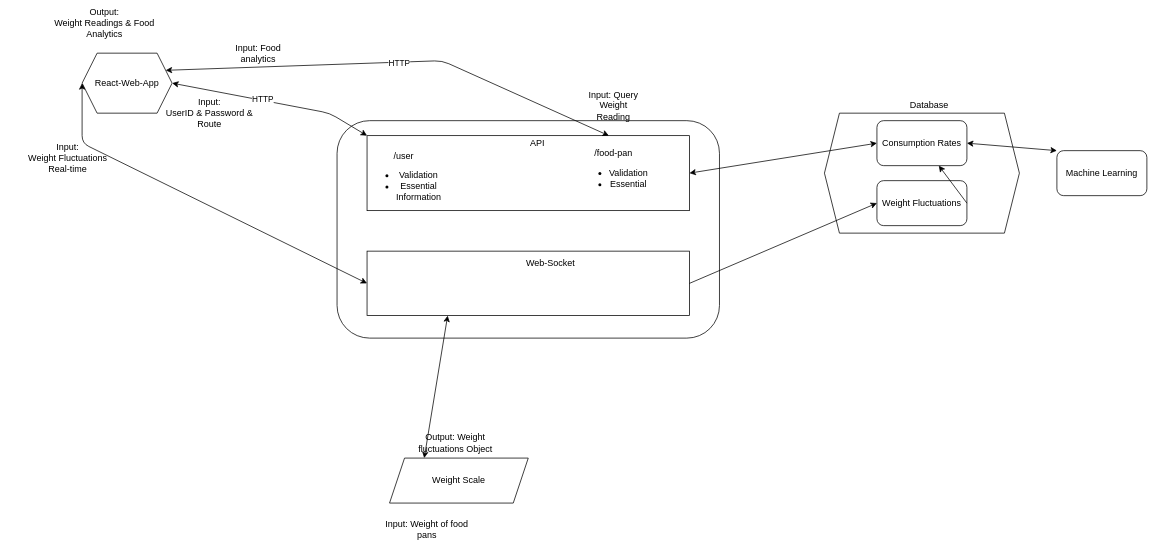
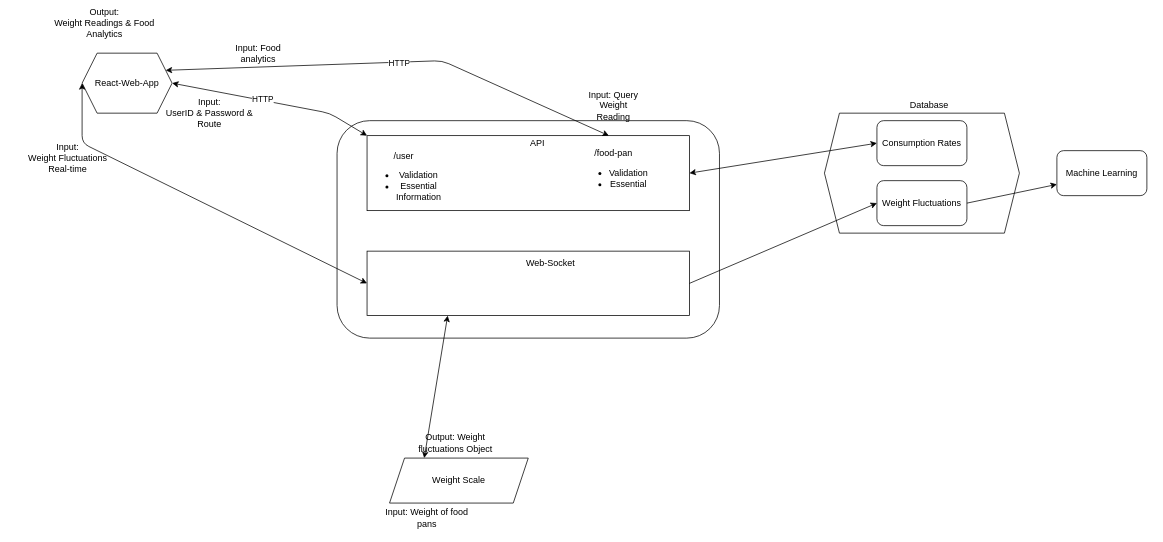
(1012, 147) -> none
(954, 186) -> (1009, 194)
(427, 529) -> (427, 518)
